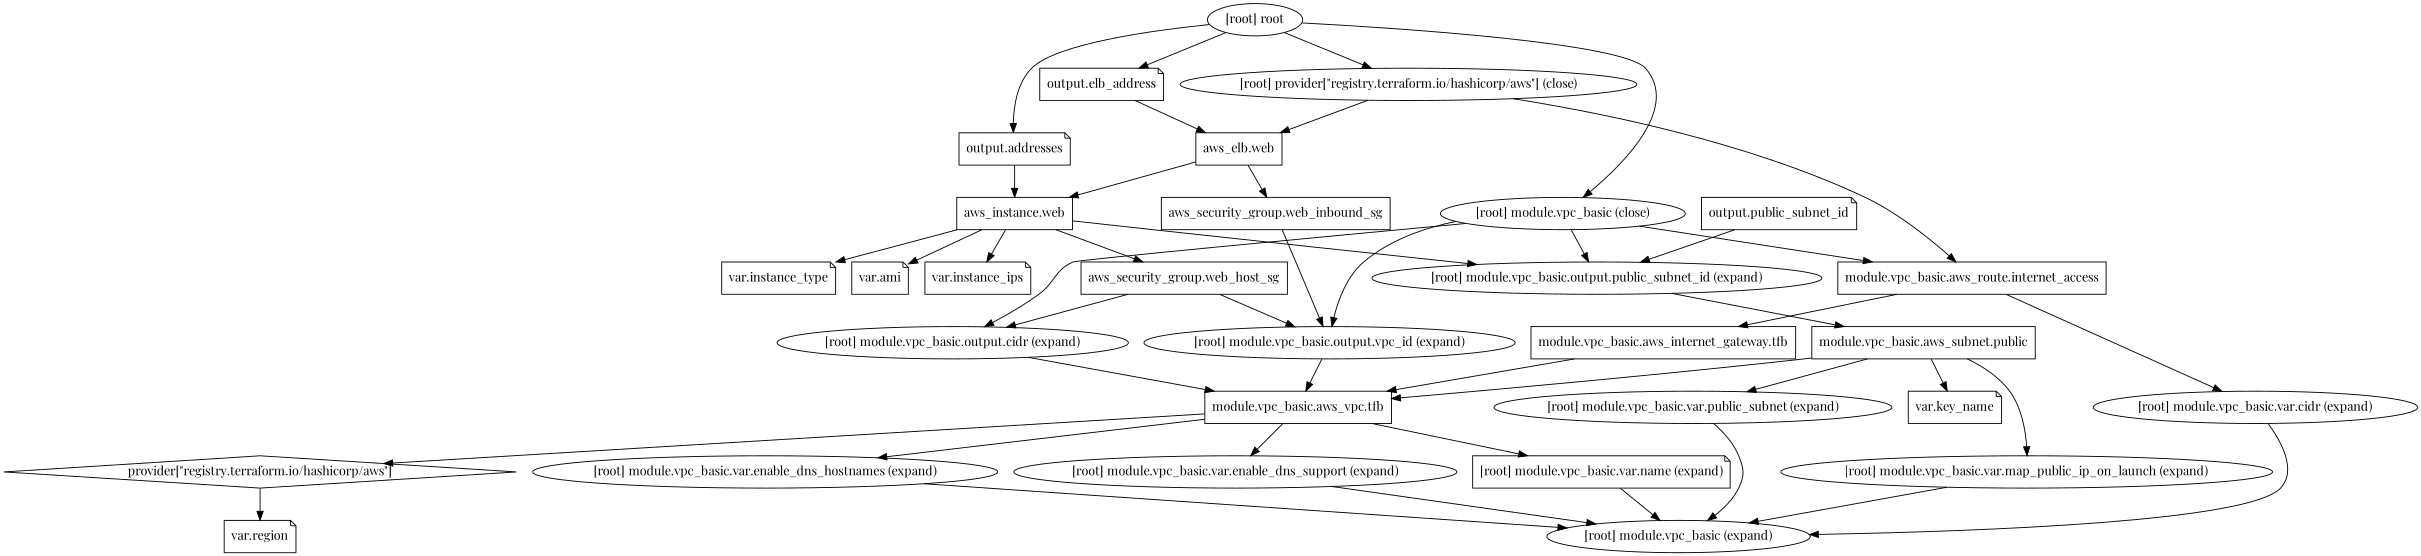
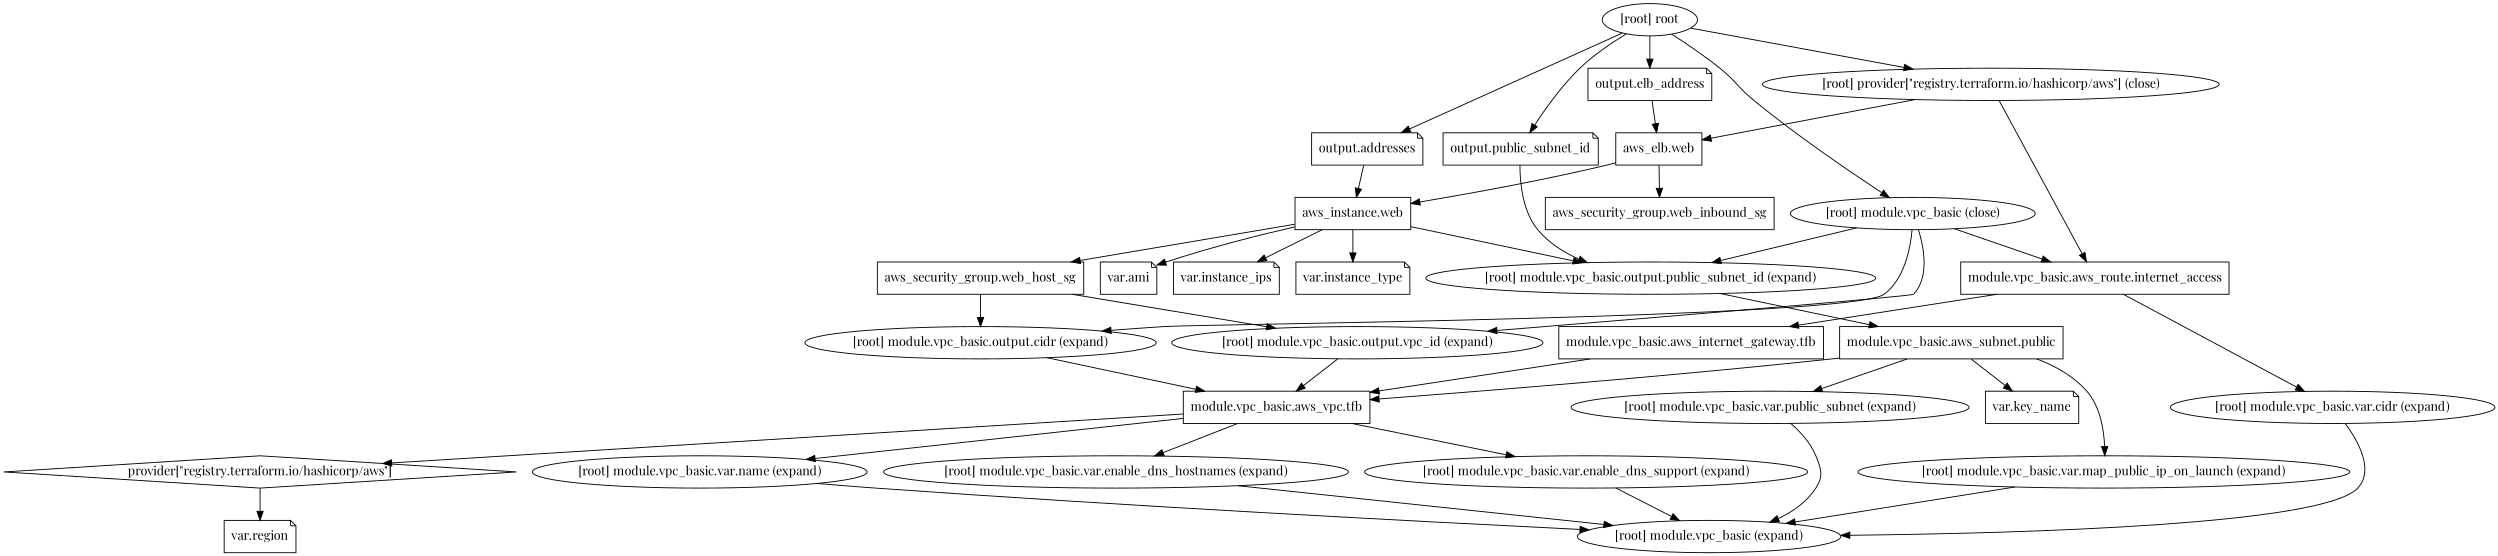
none -> (1575, 73)
(1301, 274) -> none
(1601, 472) -> (700, 472)
